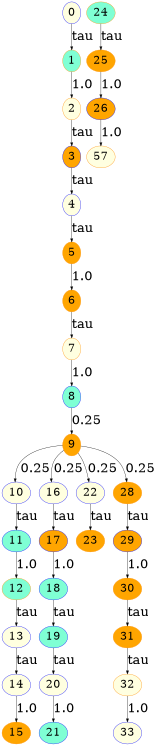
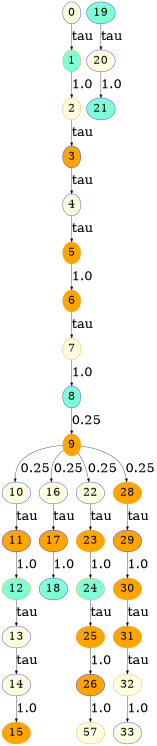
(16, 541) -> (16, 541)
none -> (90, 563)
(53, 611) -> none
